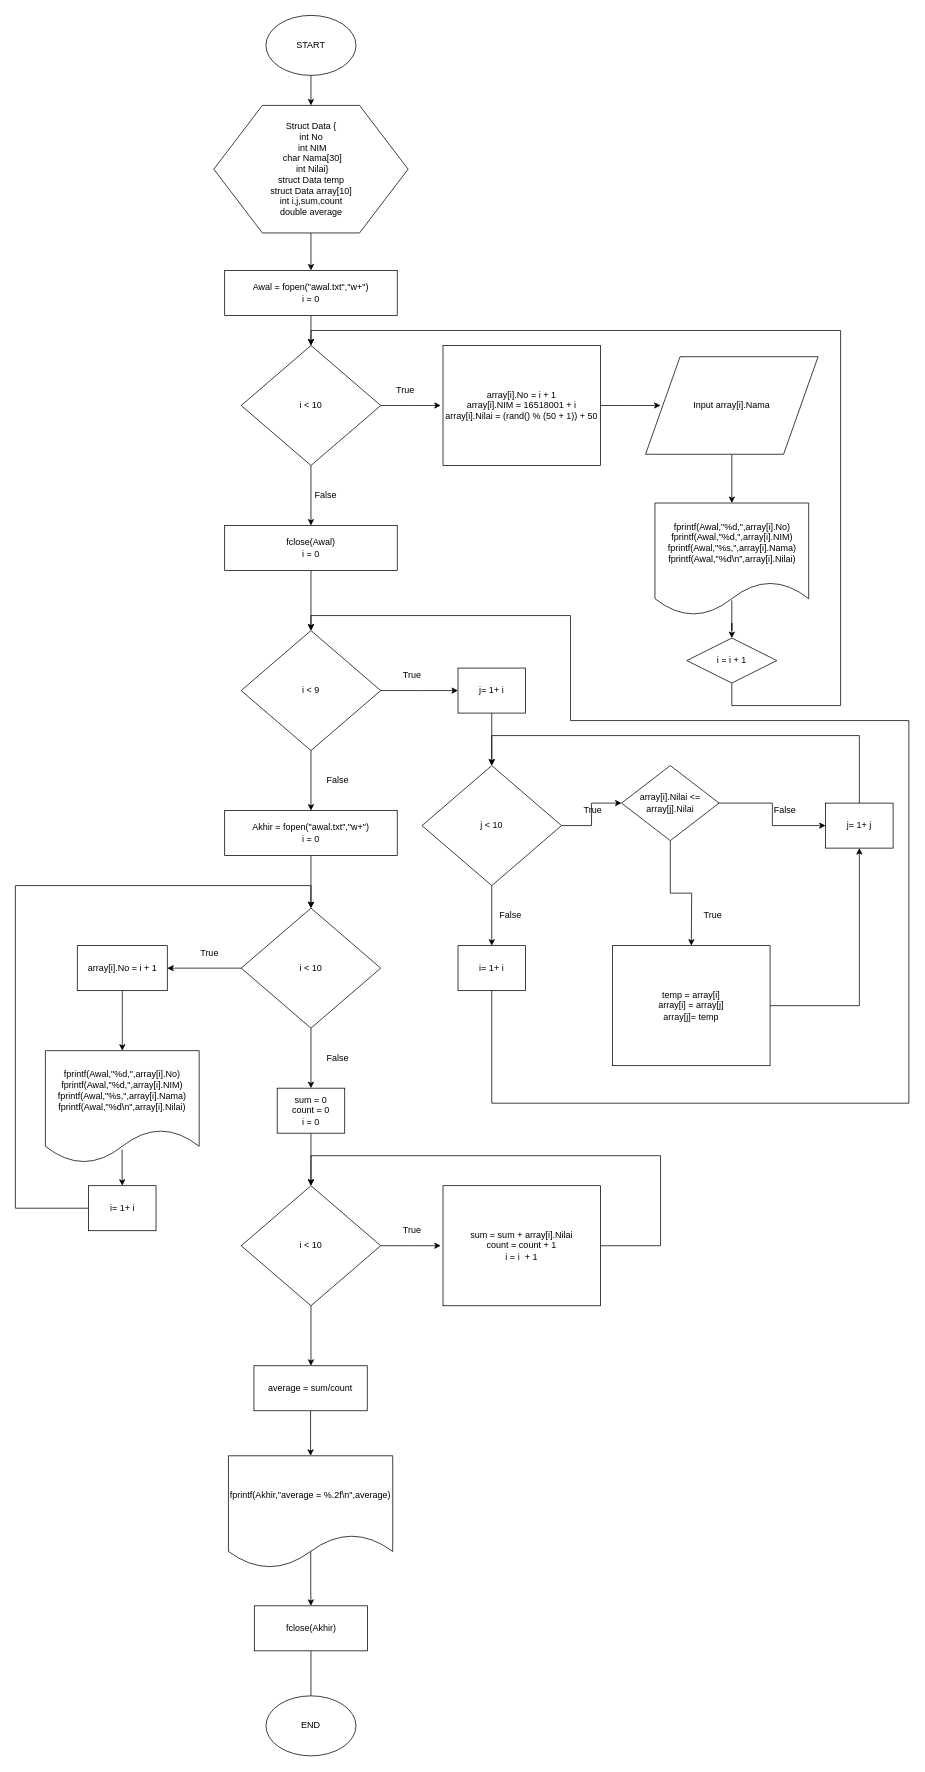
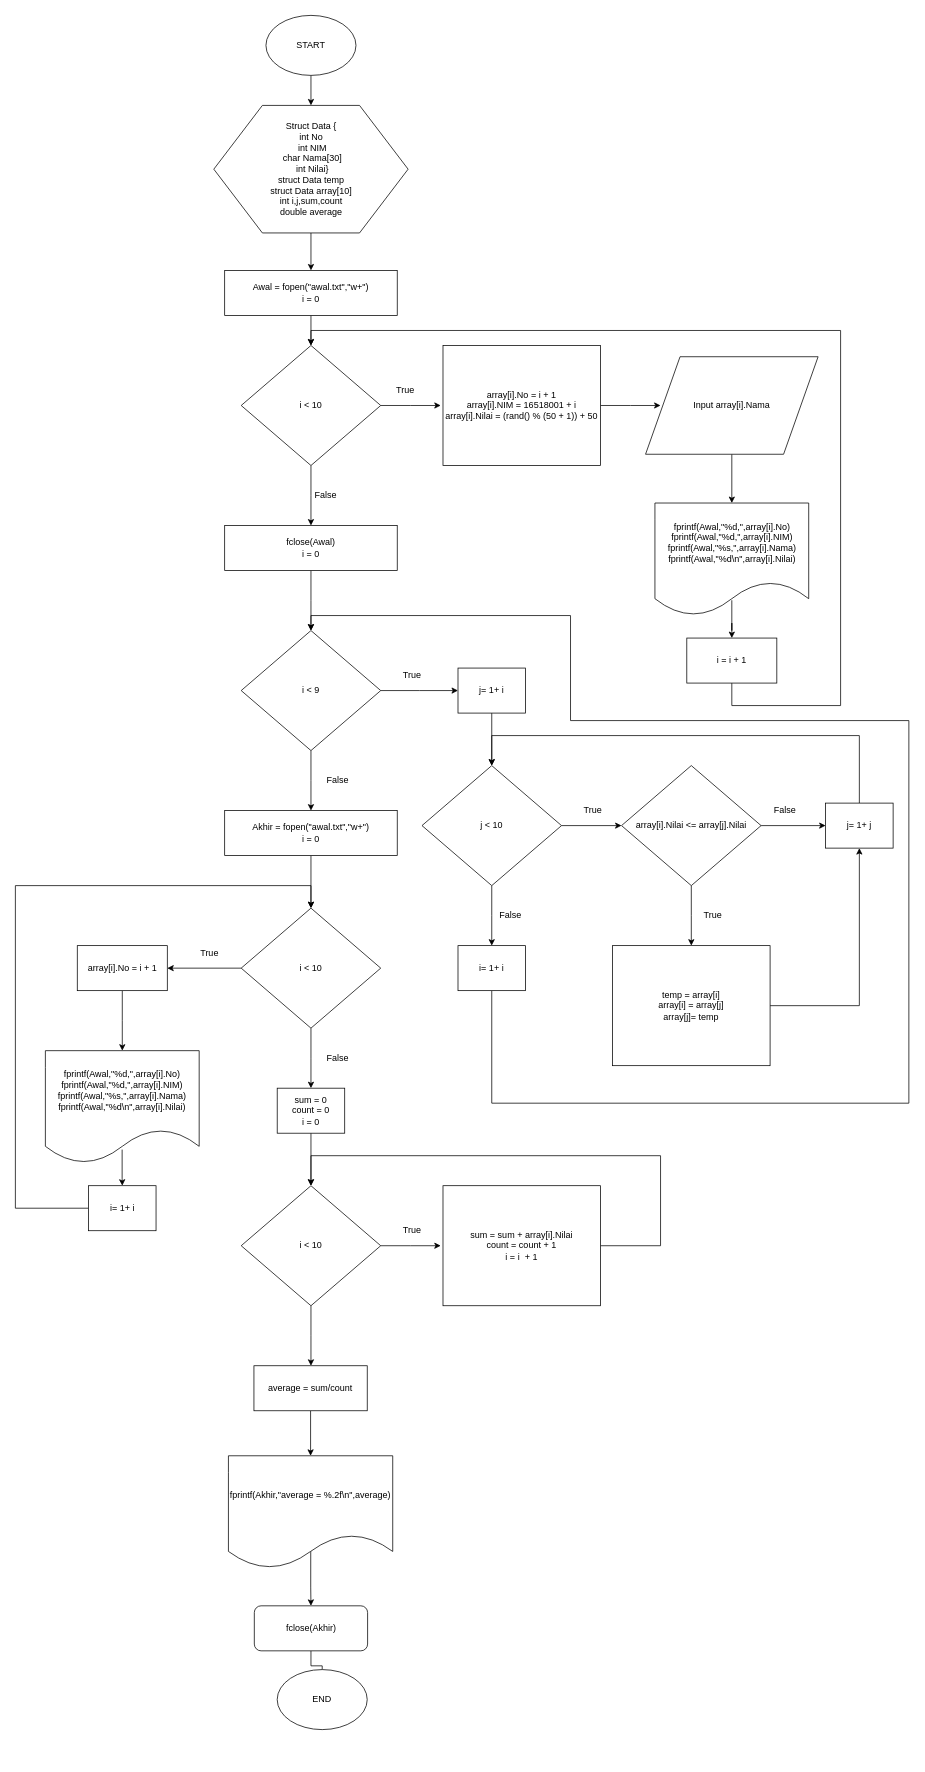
(732, 660) -> (732, 660)
(670, 803) -> (691, 825)
(311, 1628) -> (311, 1628)
(311, 1725) -> (322, 1699)
